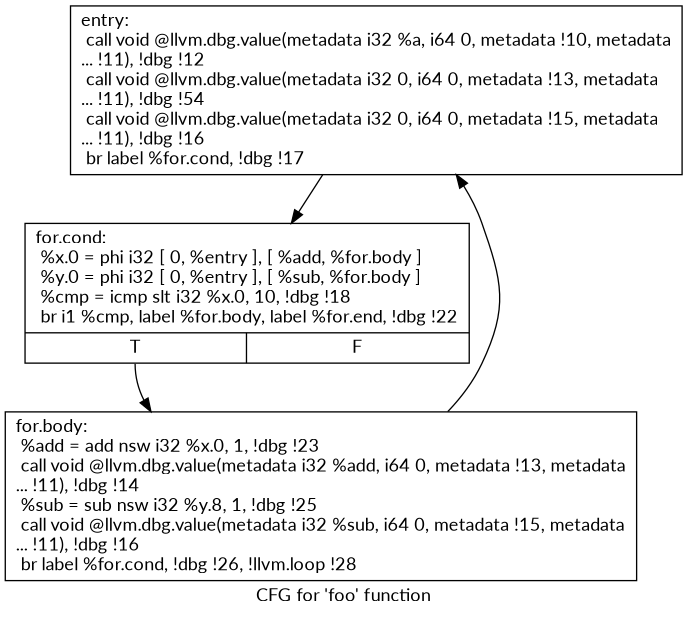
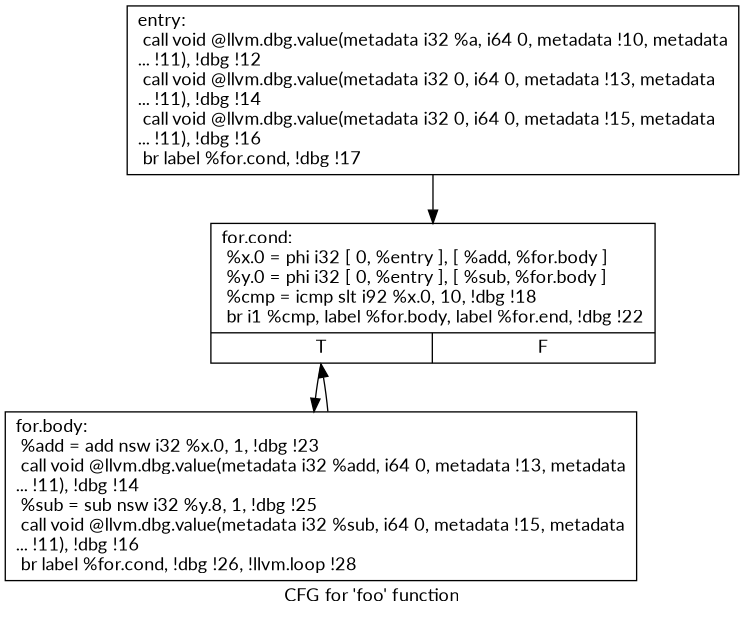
(143, 100) -> (200, 100)
(194, 297) -> (380, 297)
(499, 302) -> (326, 394)
